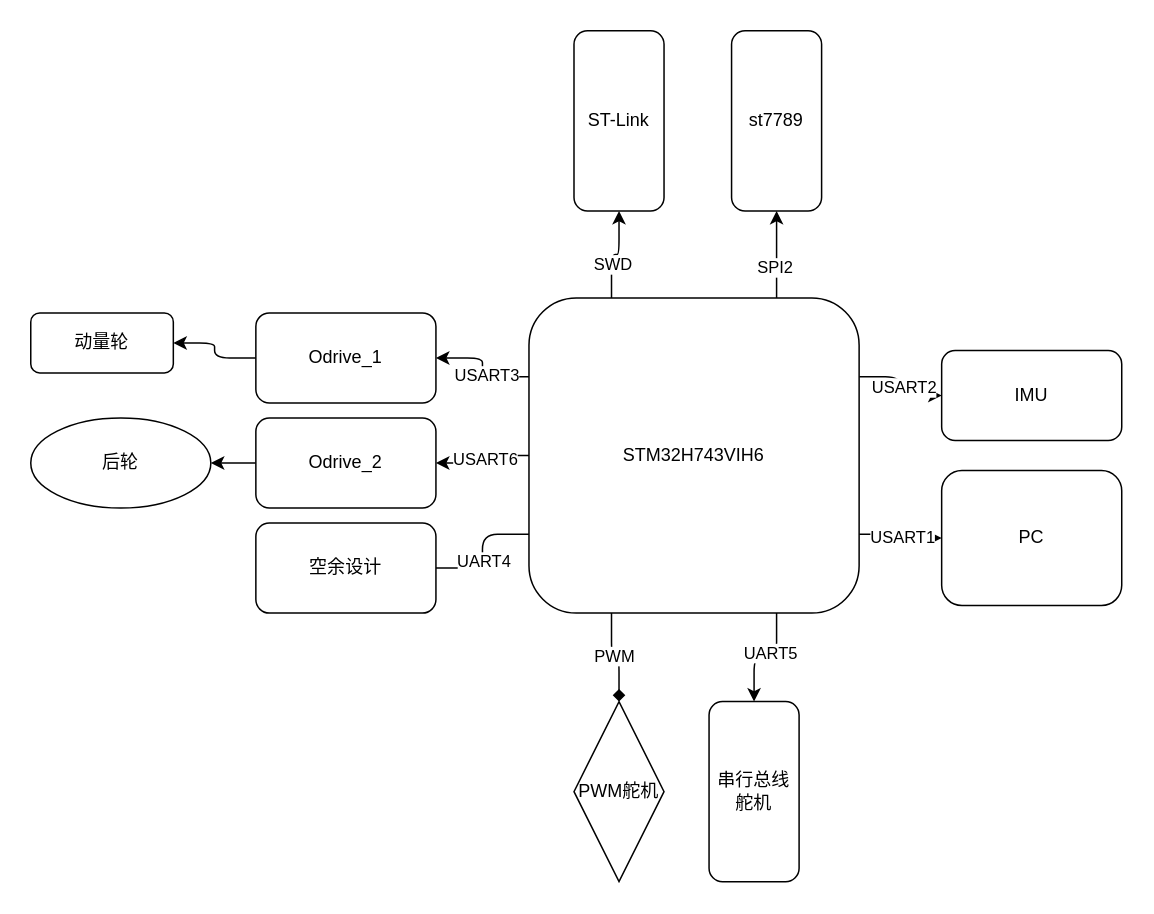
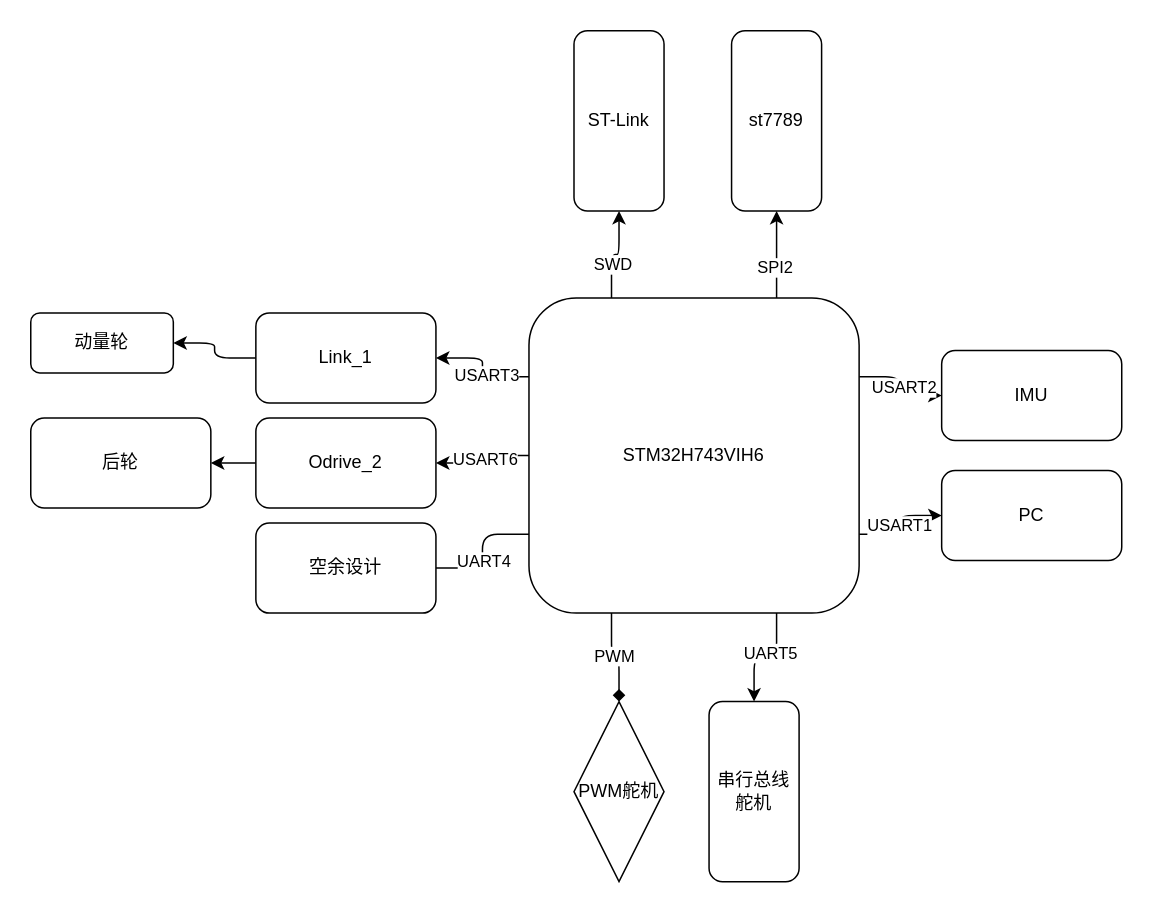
(346, 358) -> (346, 358)
(121, 463) -> (121, 463)
(1031, 538) -> (1031, 515)
